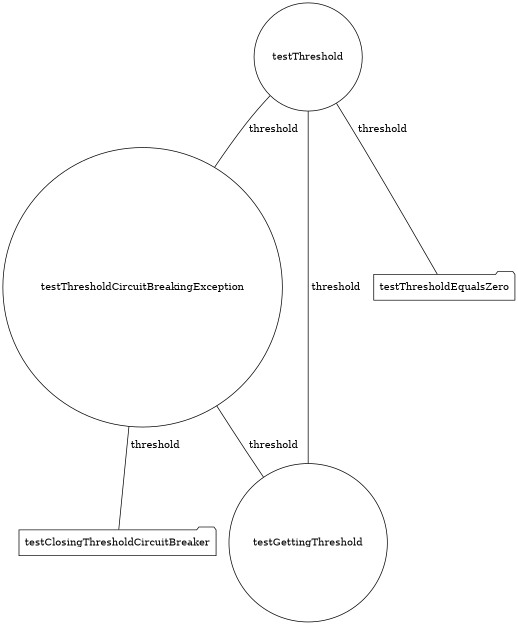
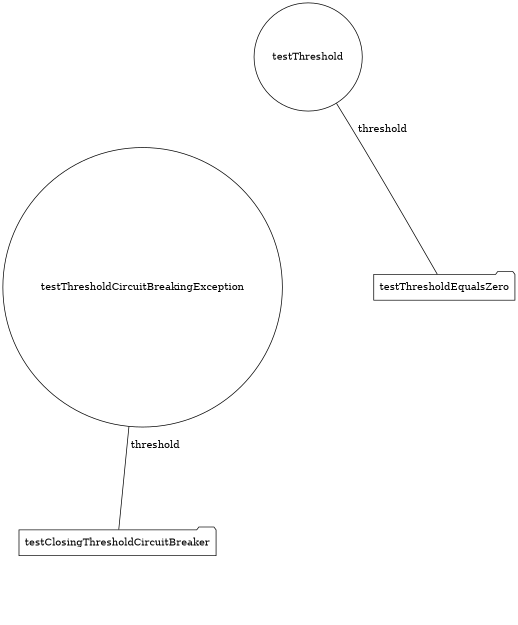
(241, 130) -> none
(308, 543) -> none
